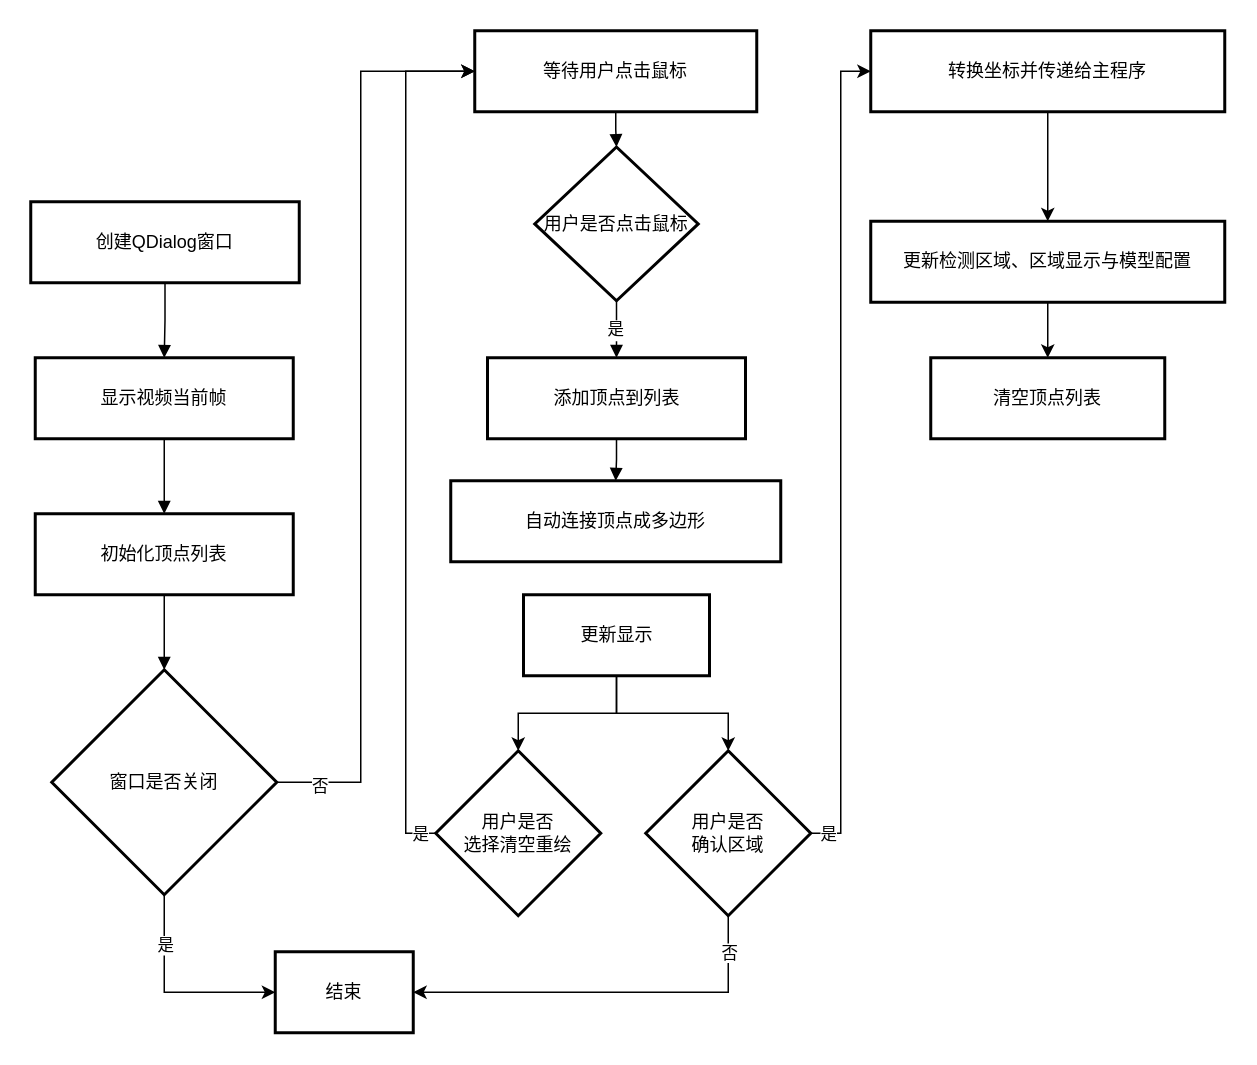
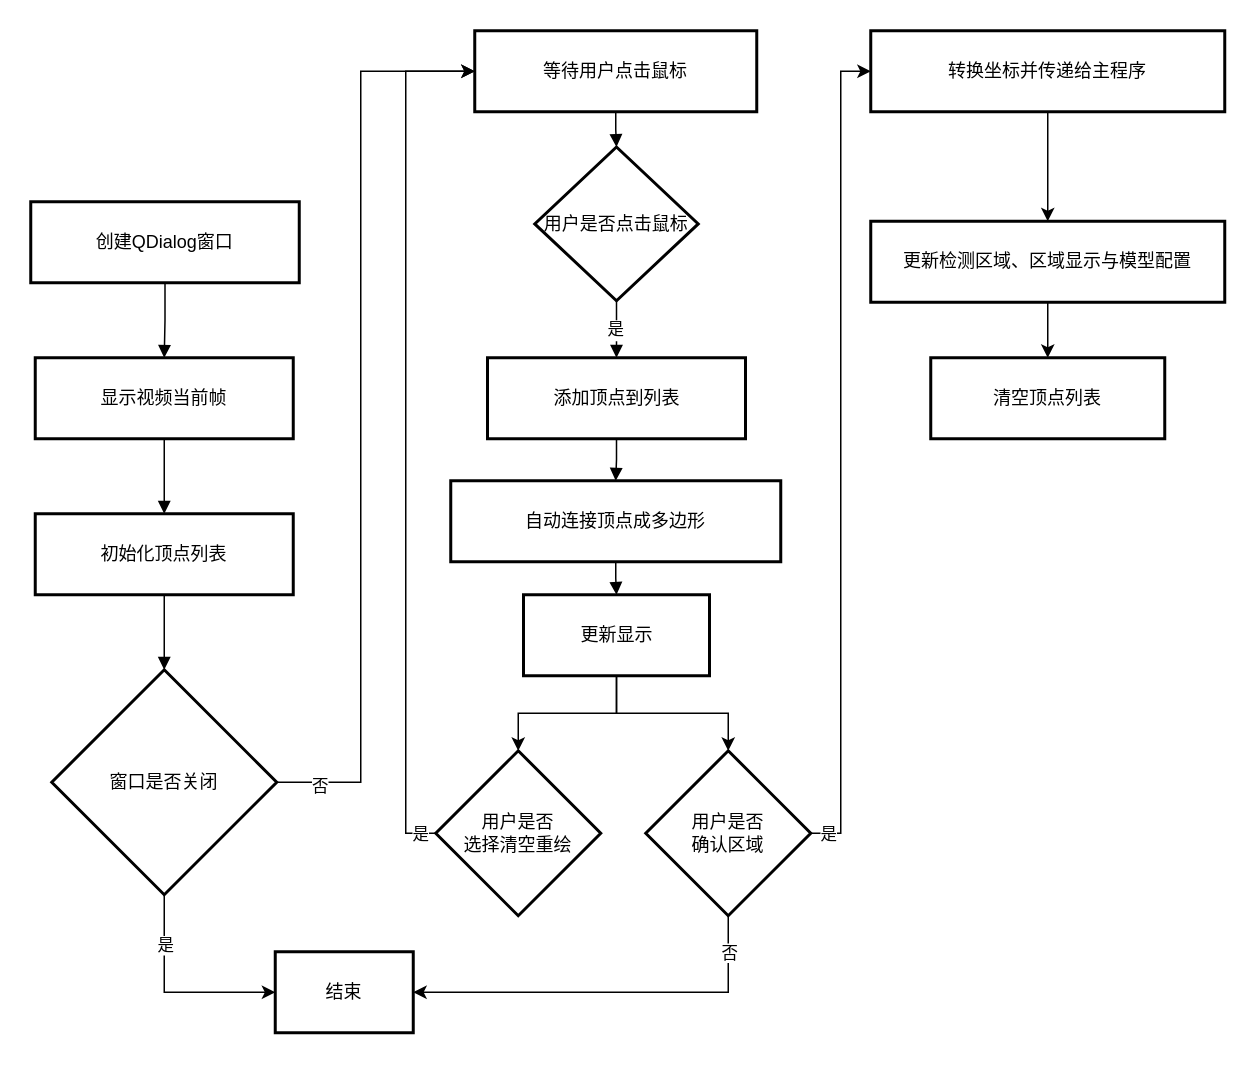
none -> (616, 572)
